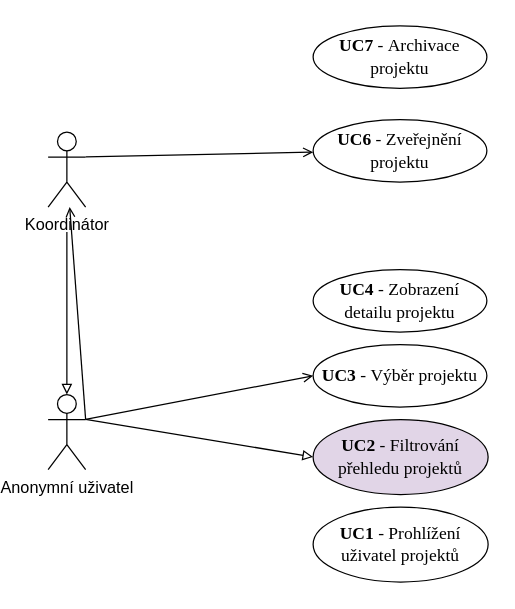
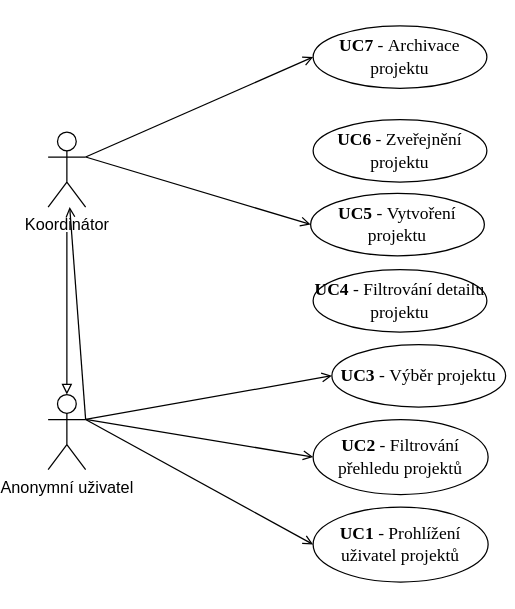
(202, 154) -> (199, 107)
none -> (198, 191)
none -> (398, 224)
(400, 301) -> (400, 301)
(400, 376) -> (419, 376)
(301, 455) -> (305, 456)
(401, 457) -> (401, 457)
none -> (200, 482)
